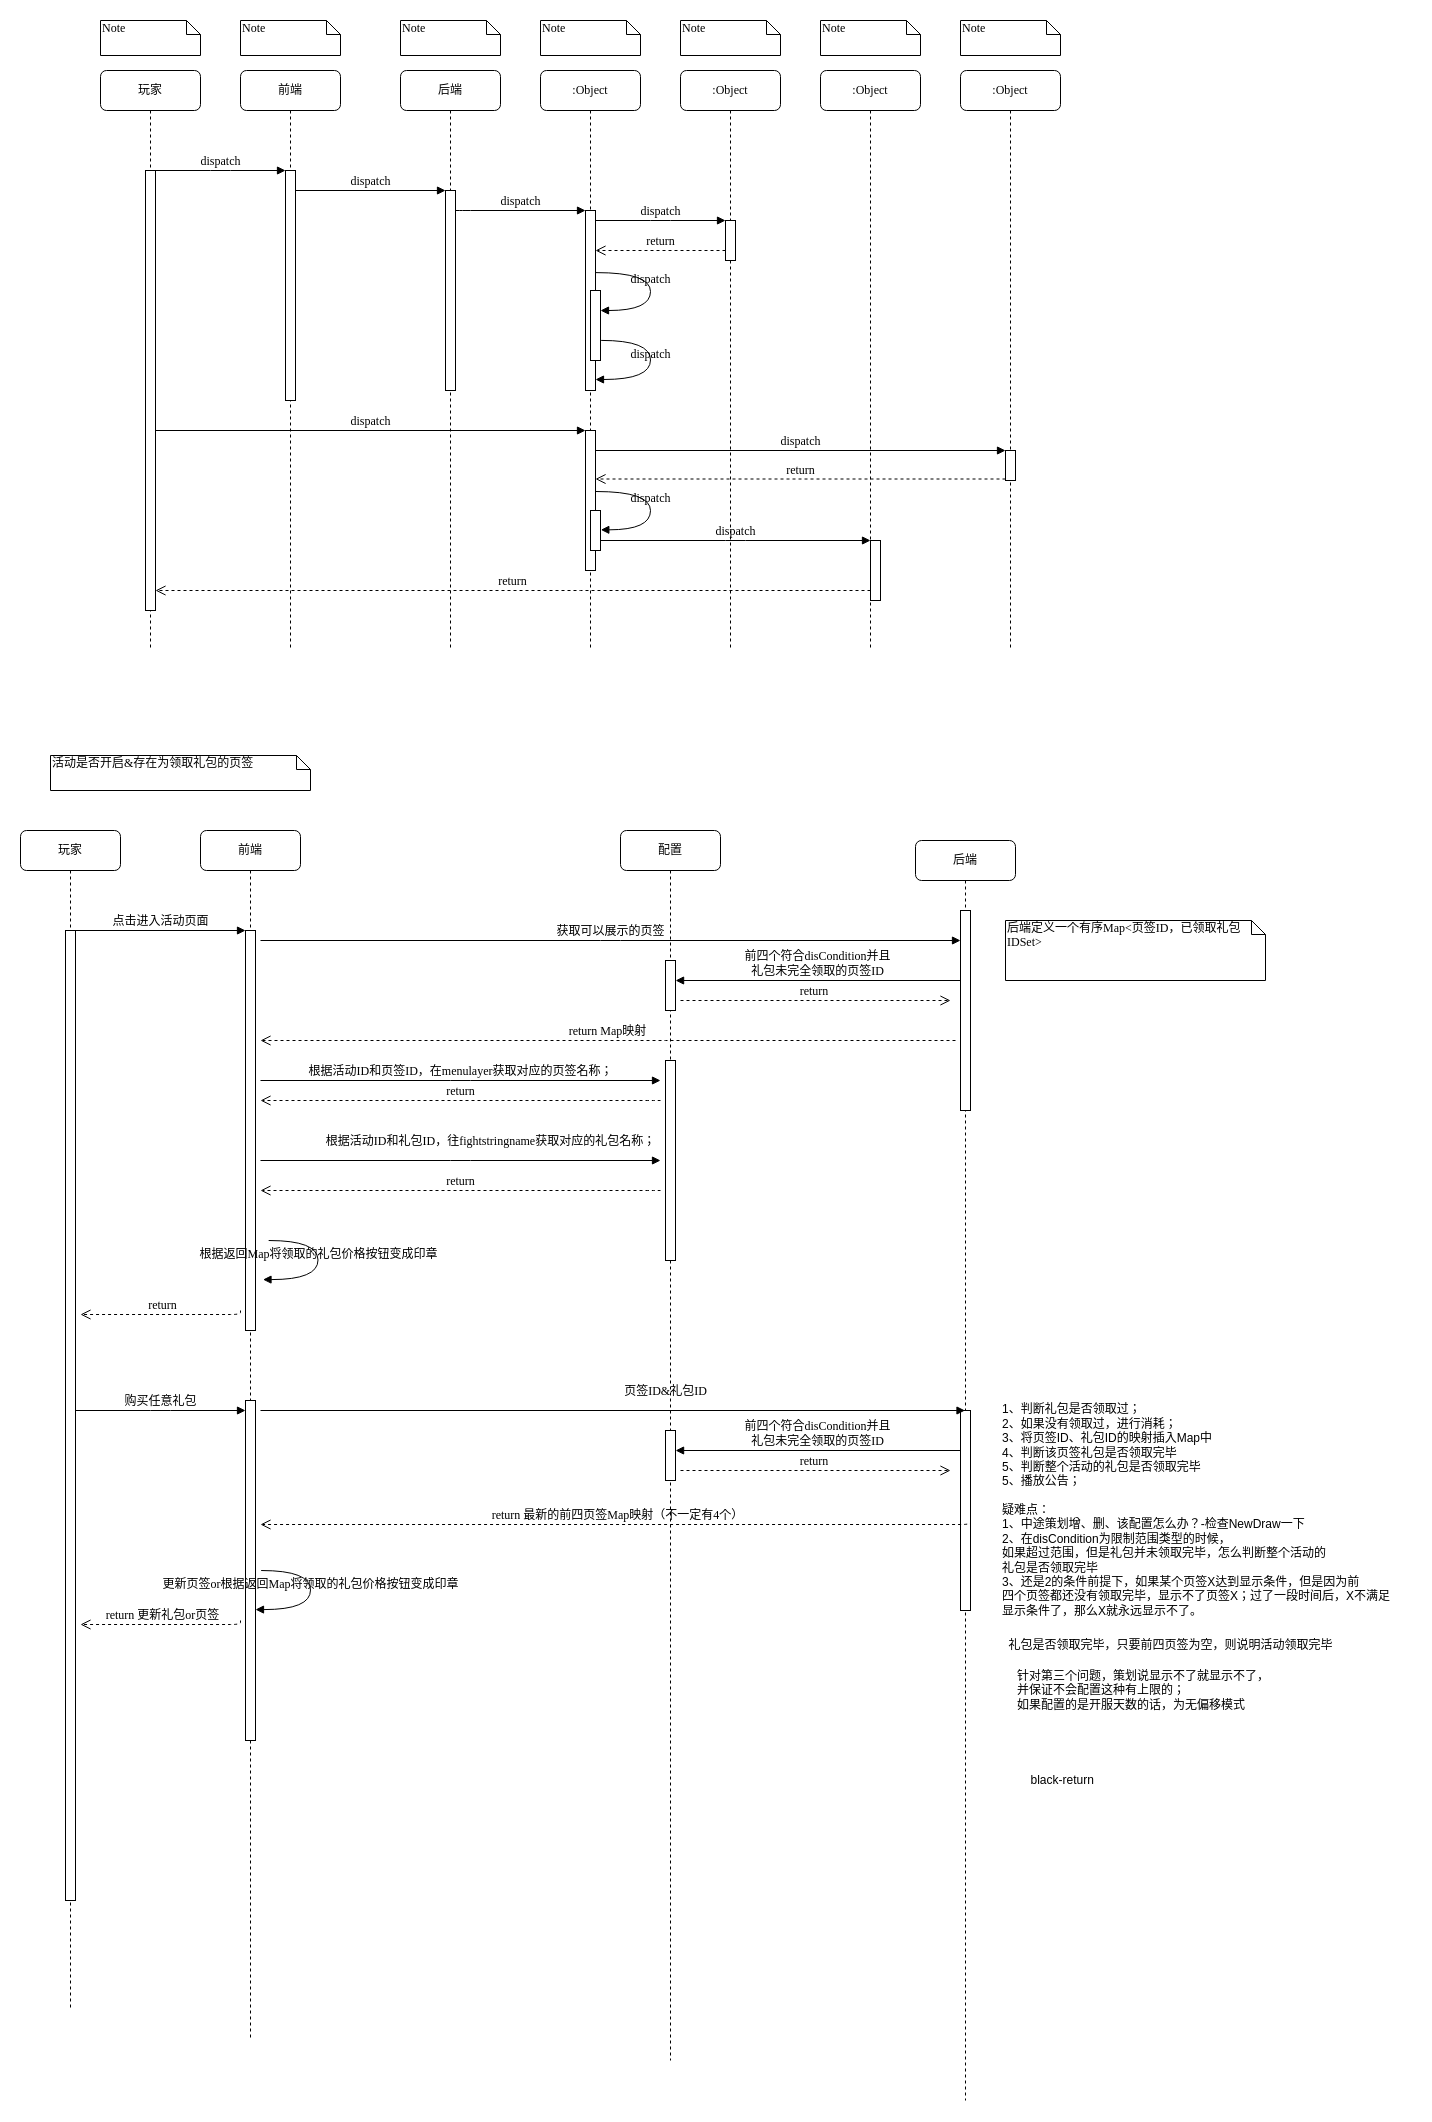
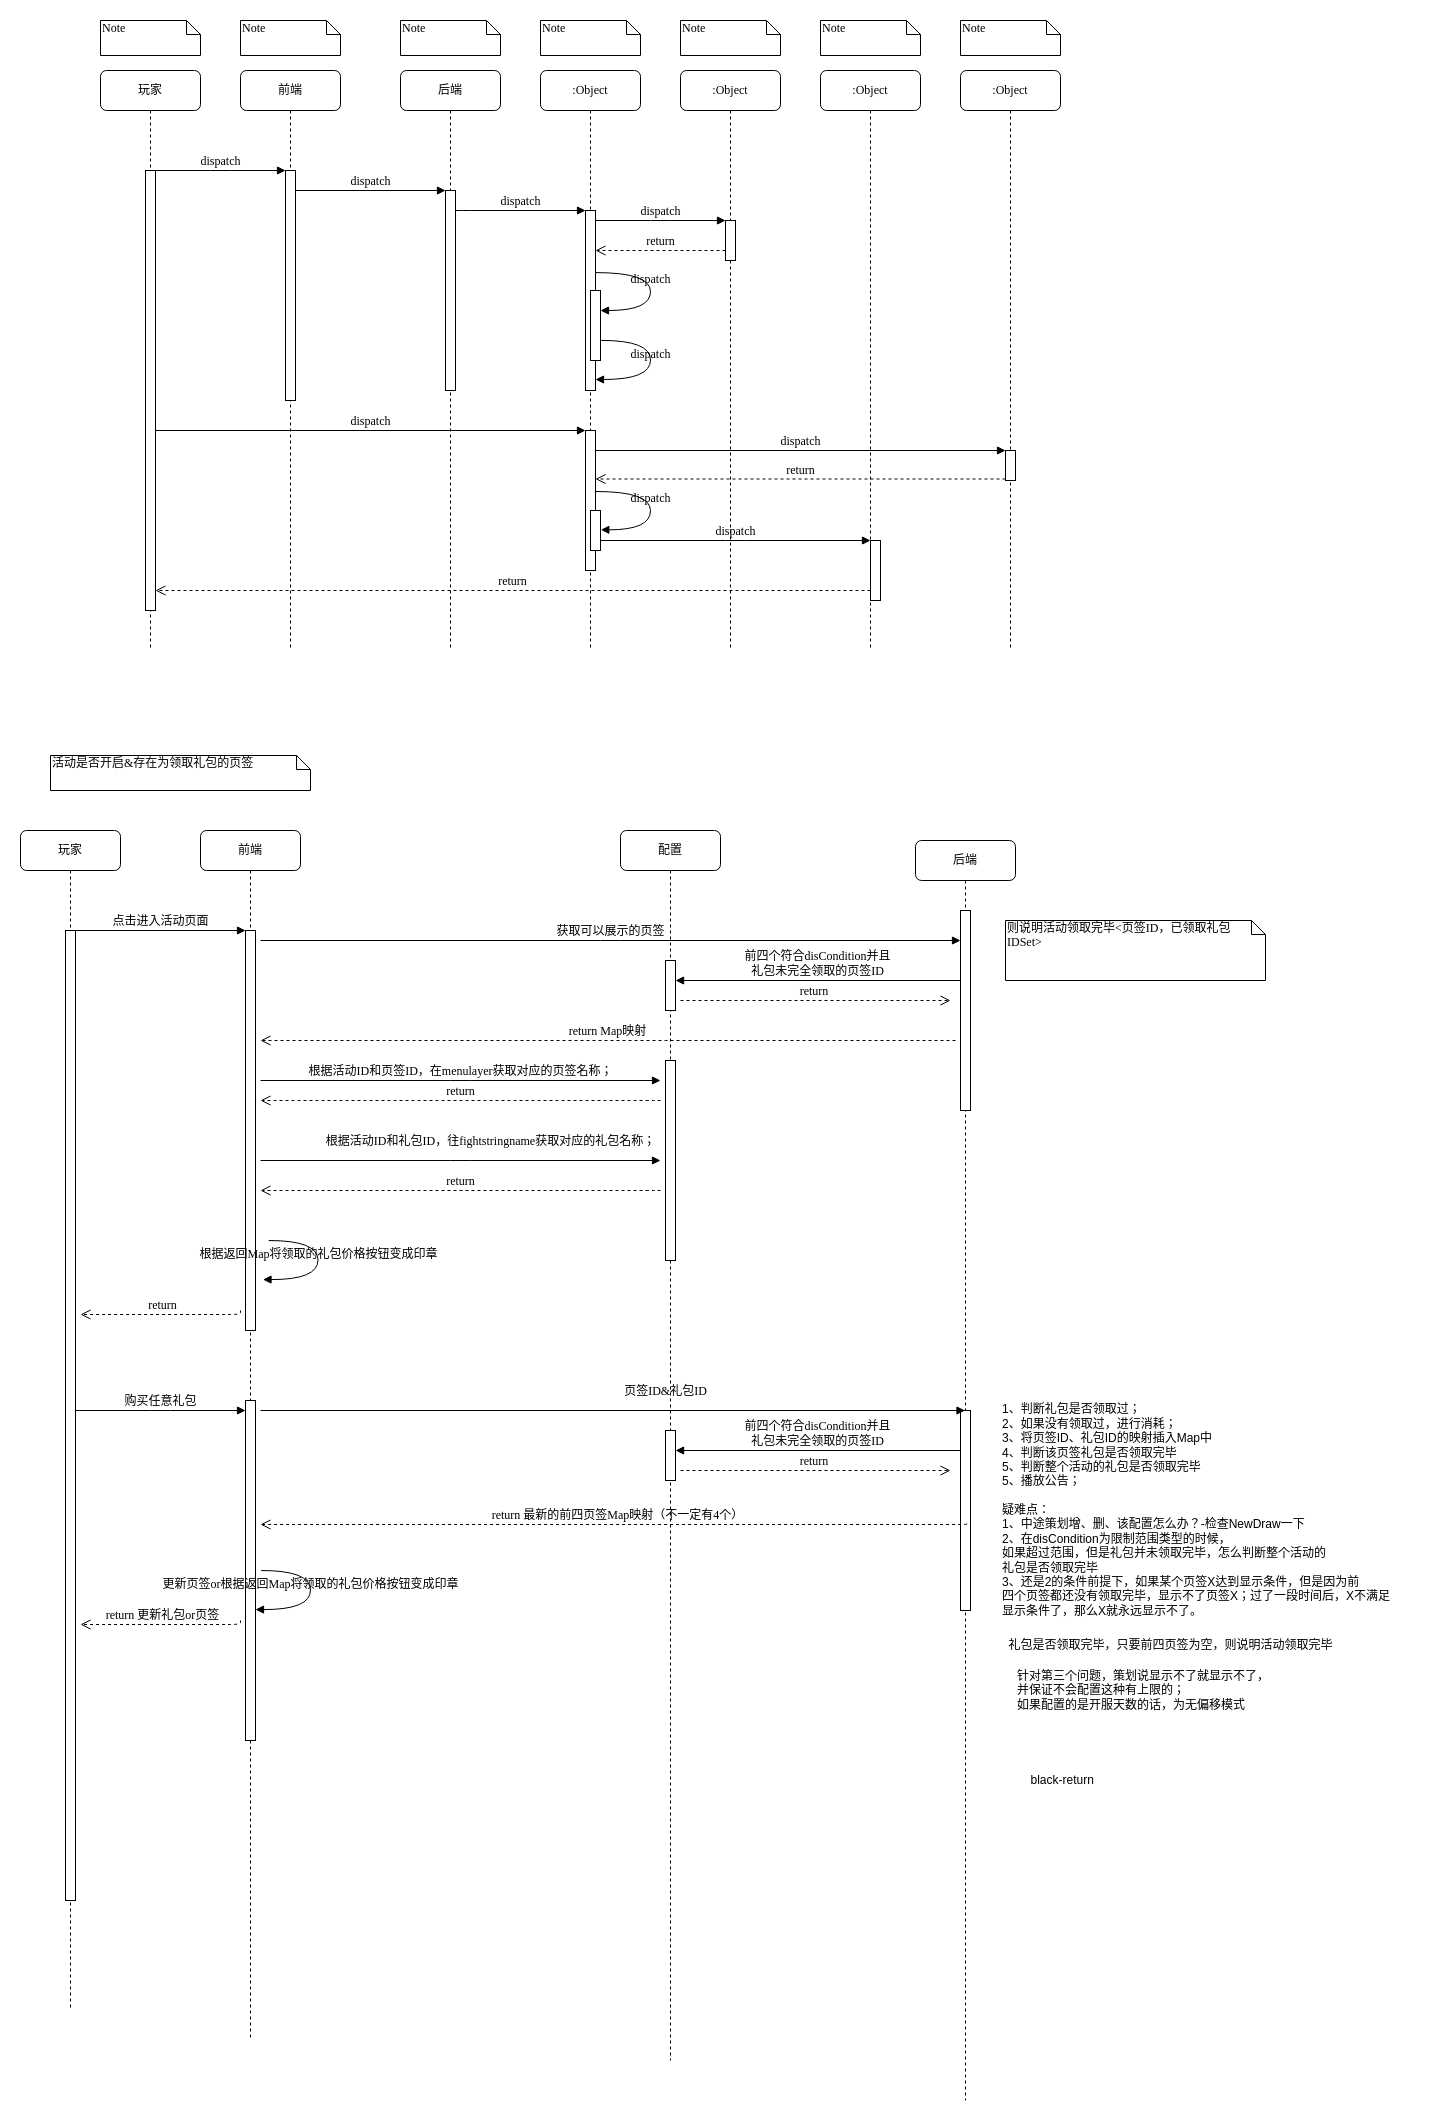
(1137, 936) -> (1137, 936)
